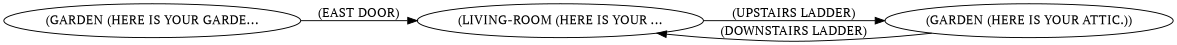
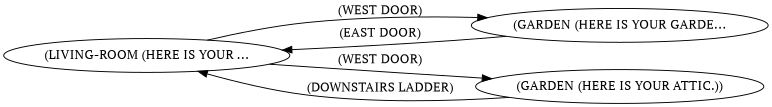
(794, 14) -> (381, 60)
none -> (342, 20)
